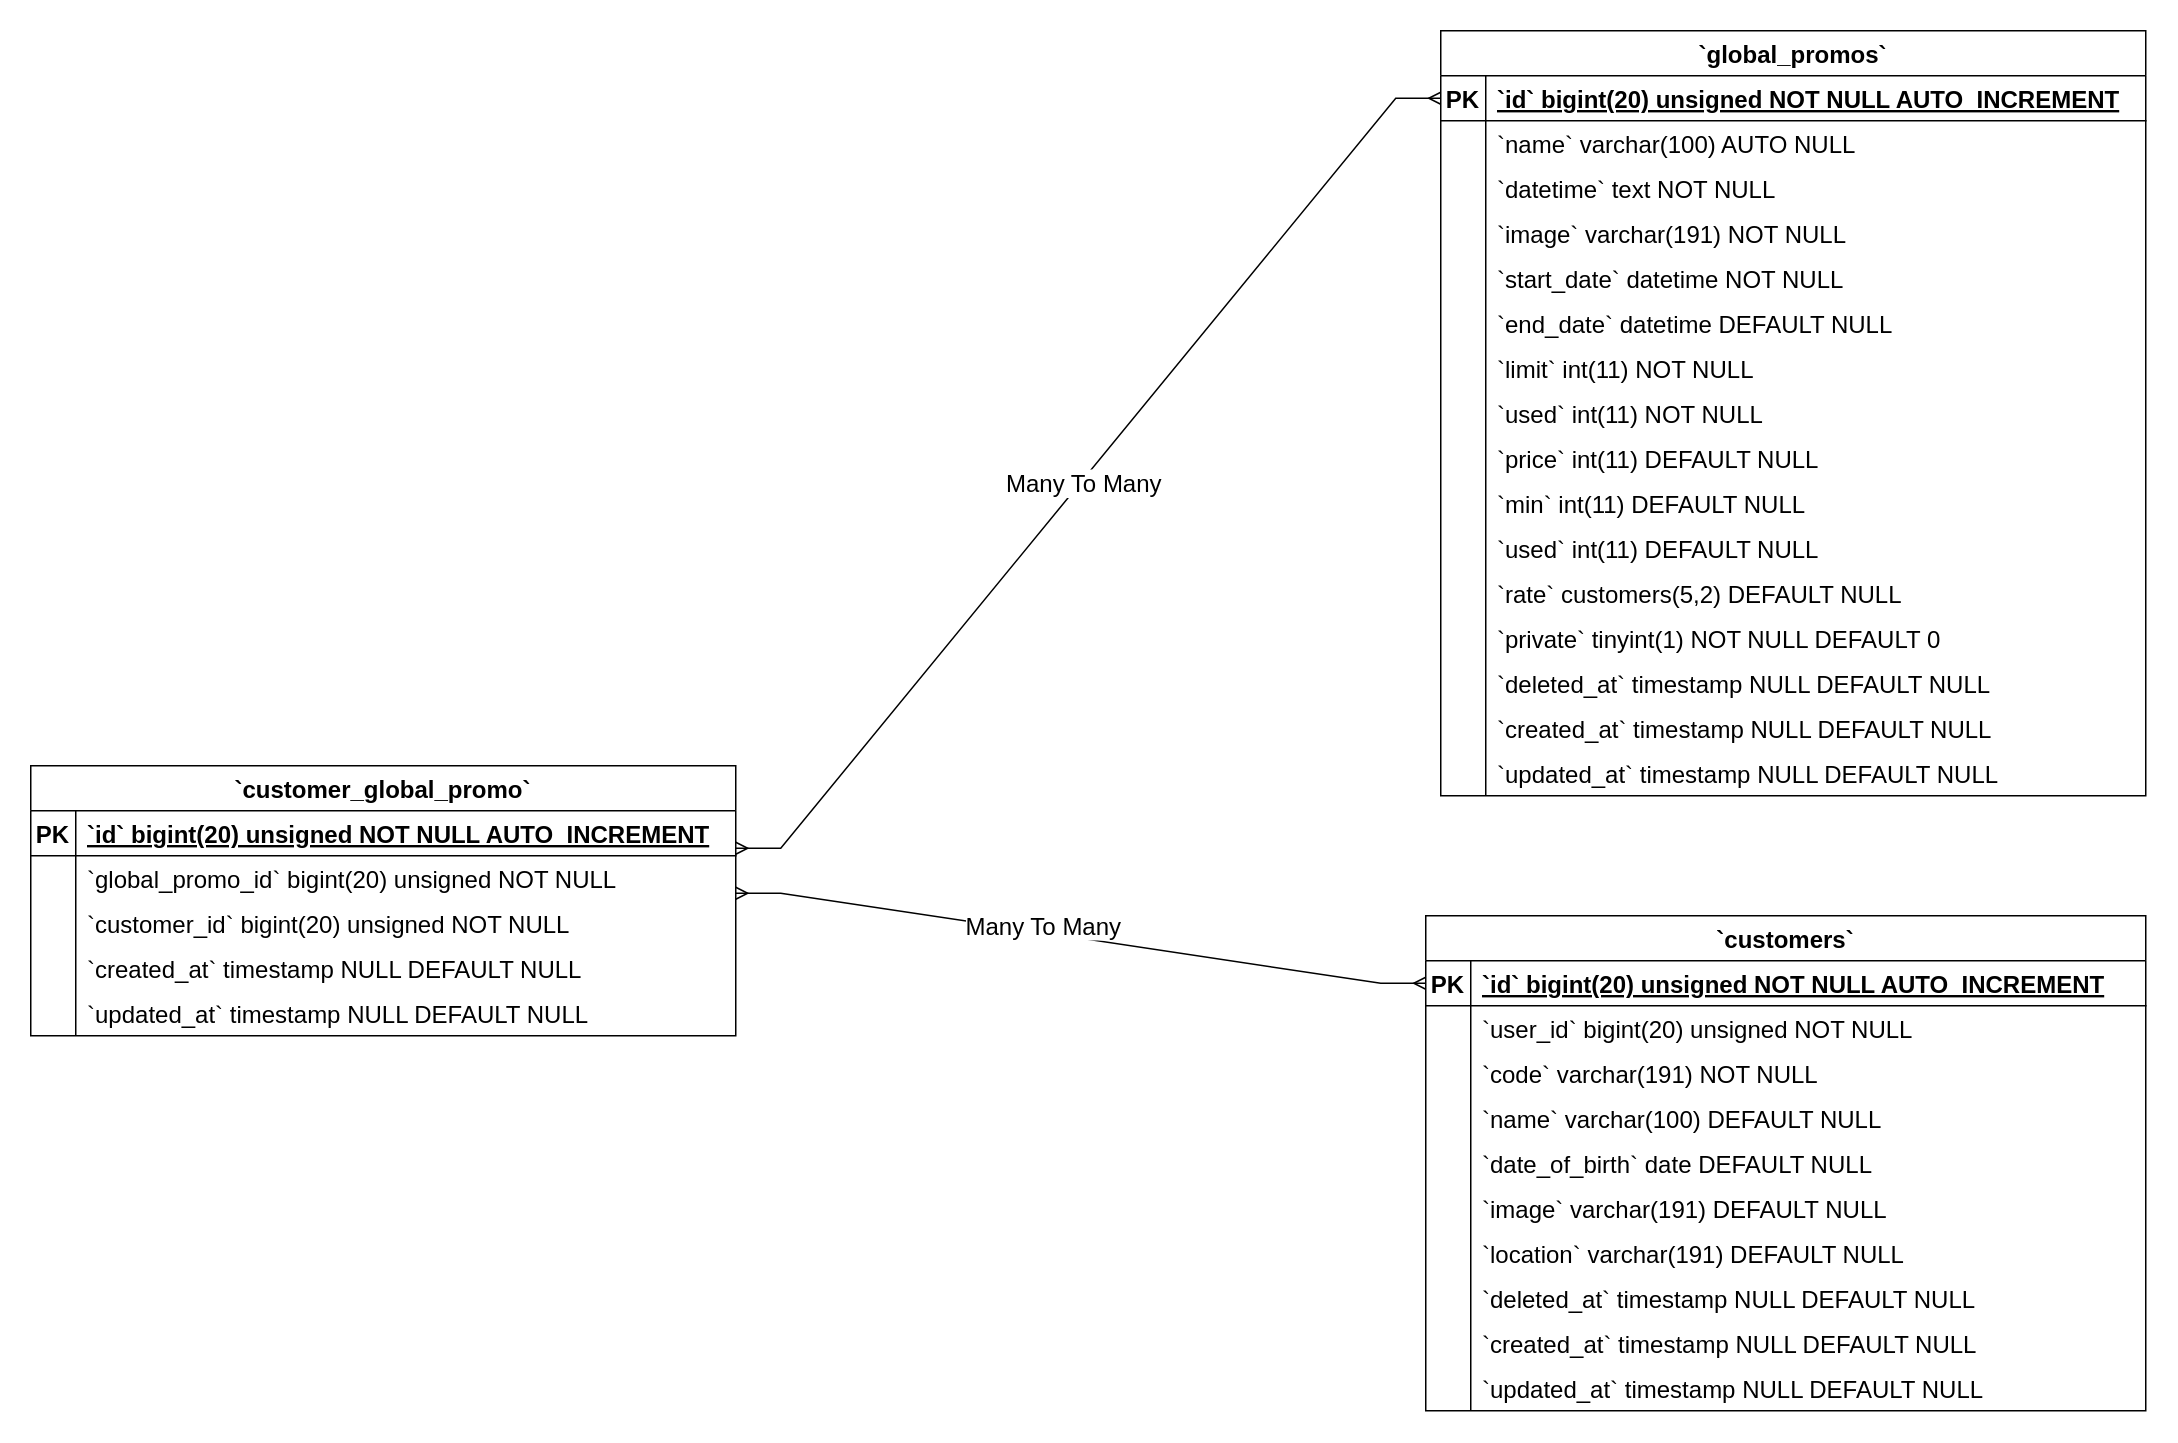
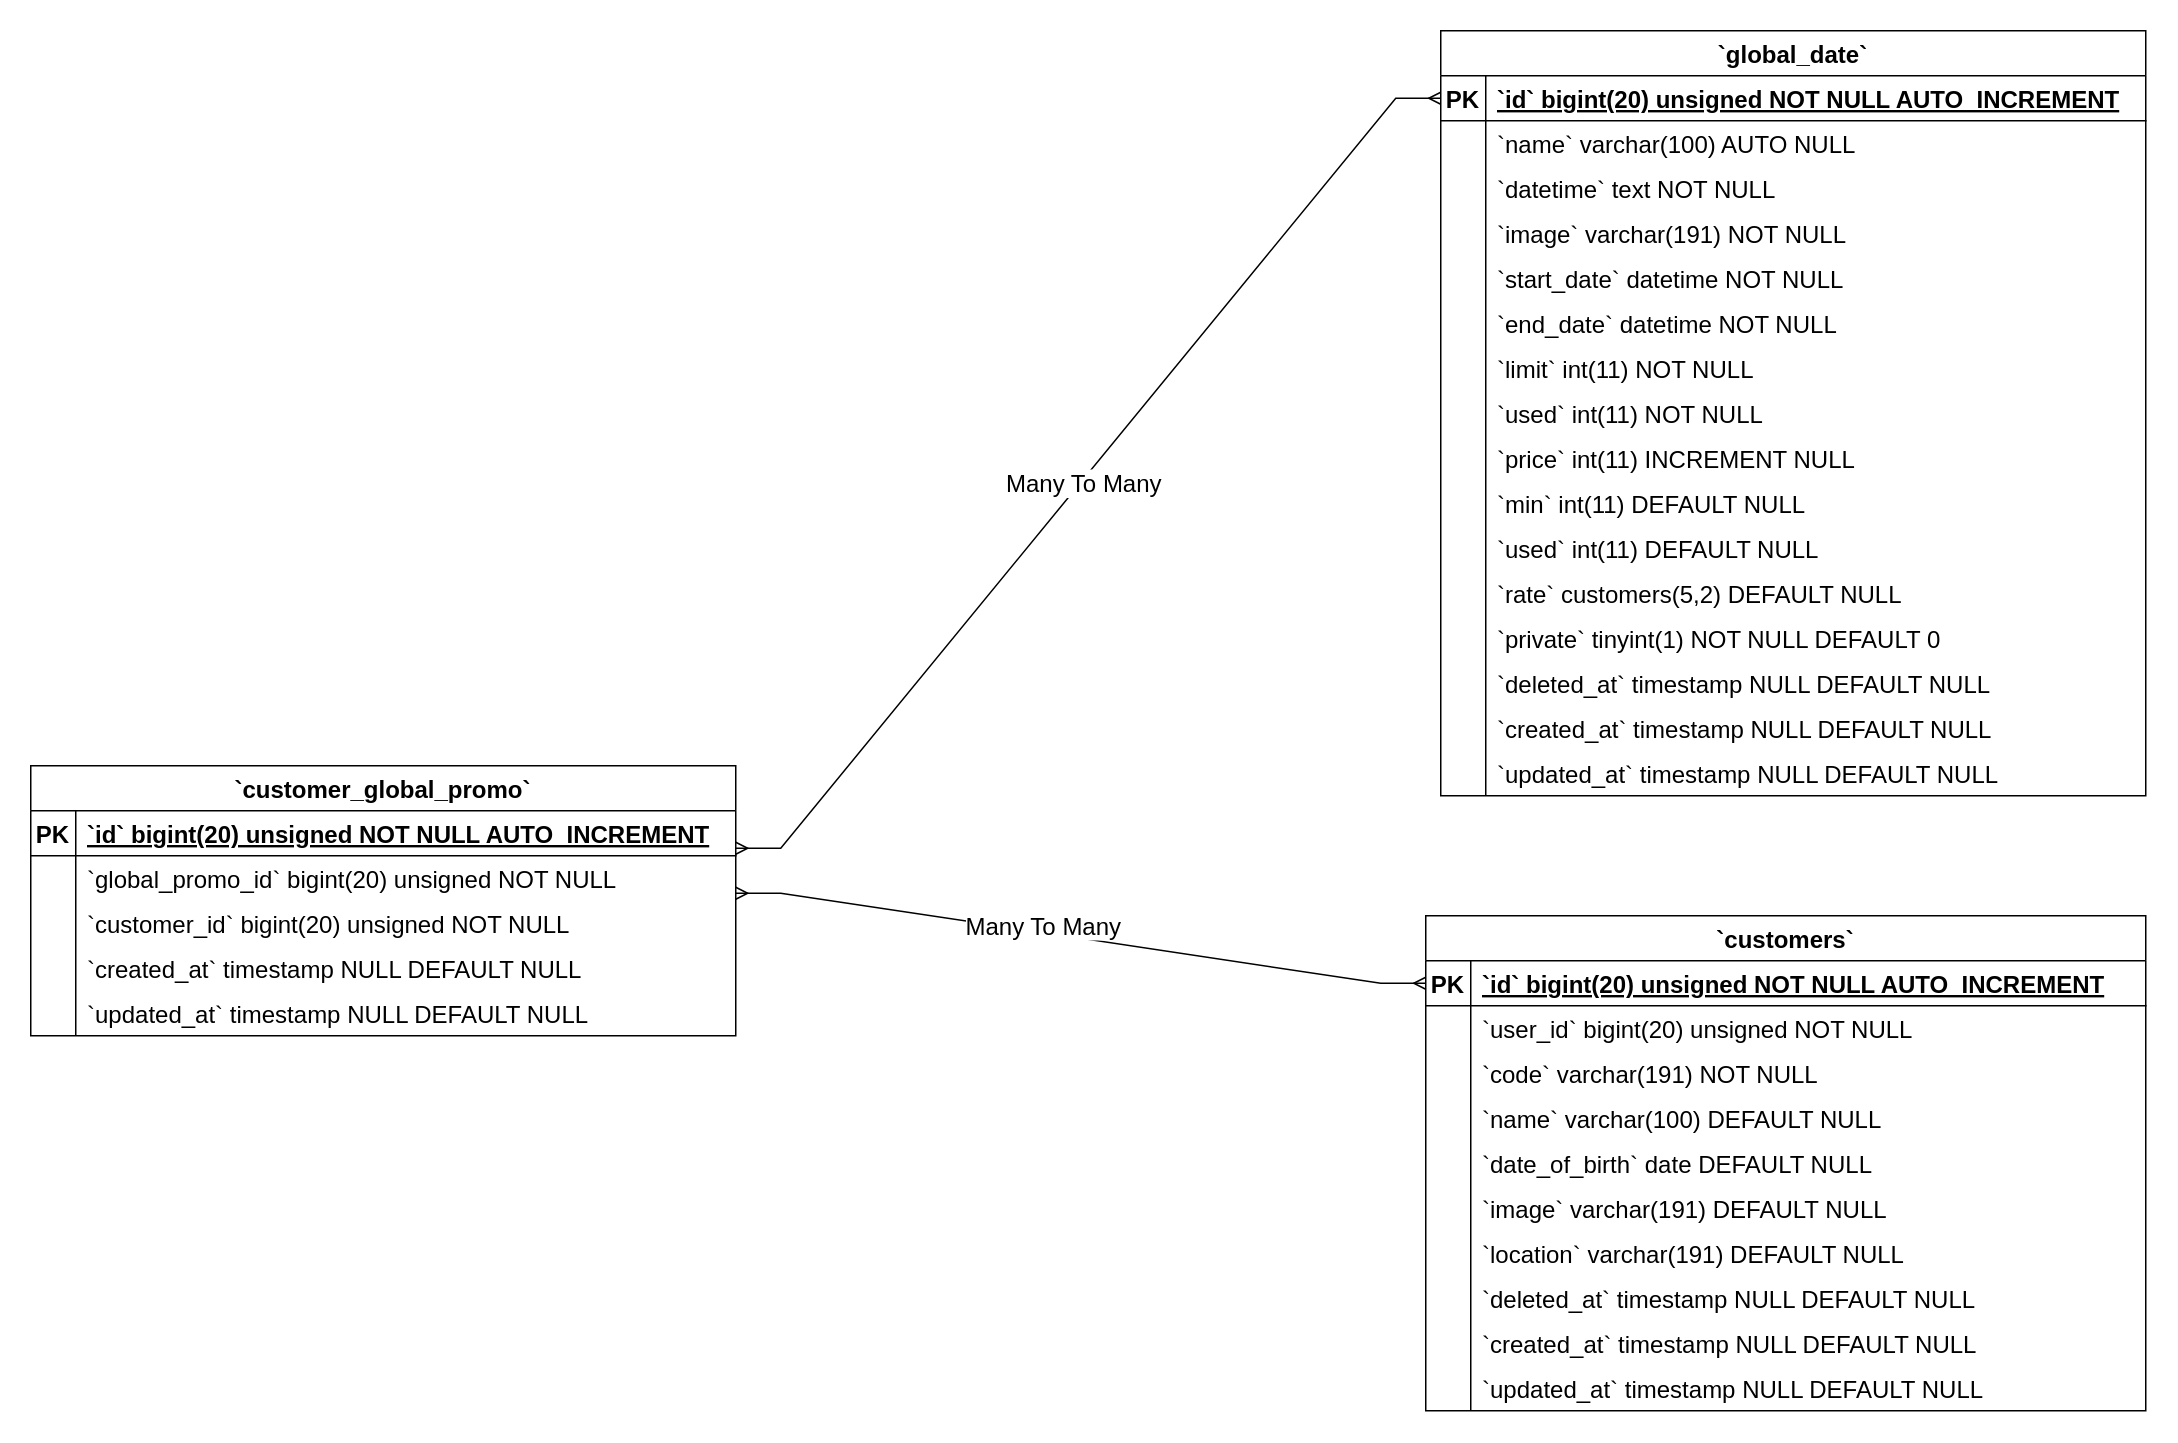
(1793, 55) -> (1793, 55)
(1700, 325) -> (1673, 325)
(1670, 460) -> (1683, 460)
